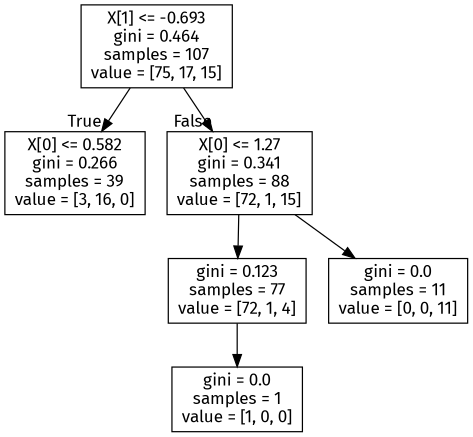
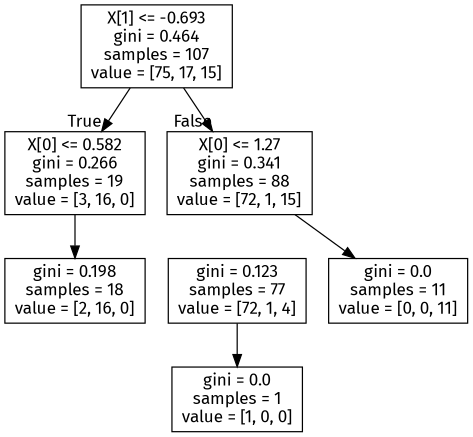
(75, 173) -> (75, 173)
(238, 230) -> none
none -> (75, 291)
